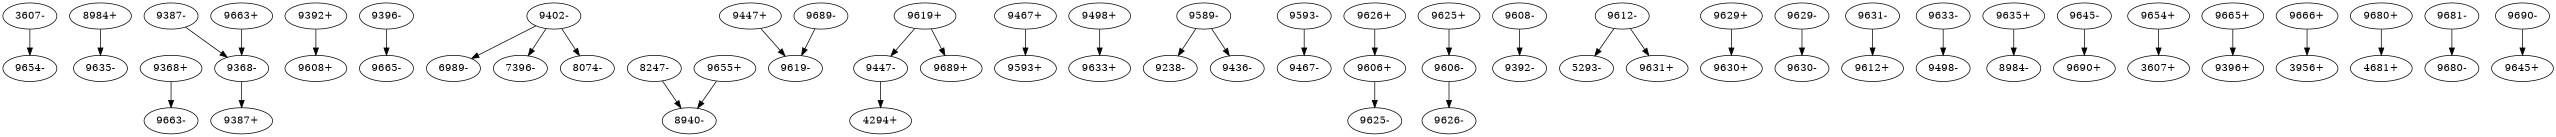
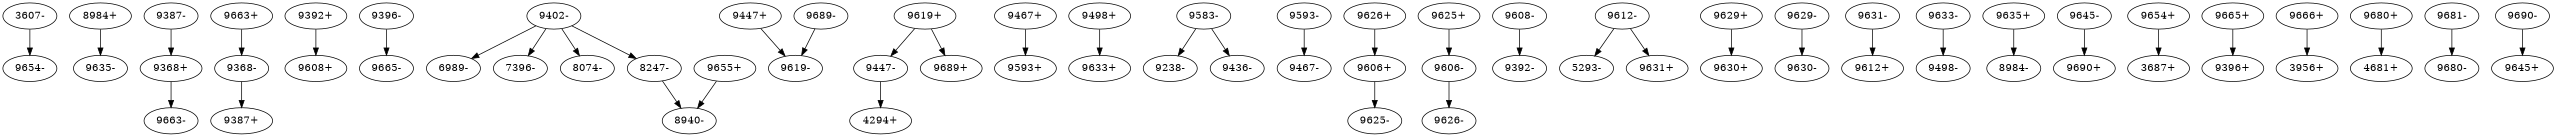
(1204, 16) -> (1204, 16)
(203, 40) -> (171, 39)
none -> (601, 41)
(2159, 68) -> (2159, 68)
